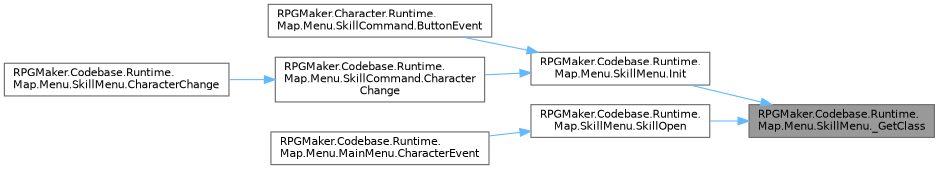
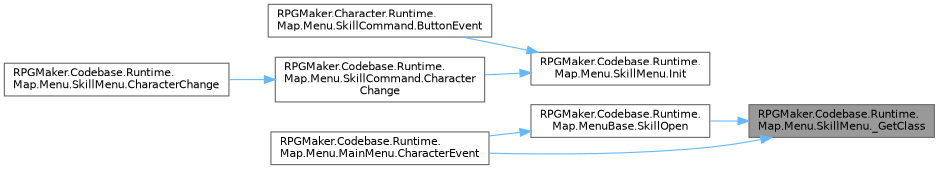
(725, 94) -> (625, 153)
(620, 121) -> (620, 121)
